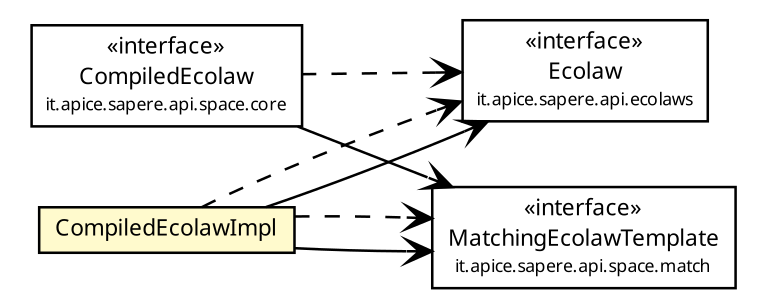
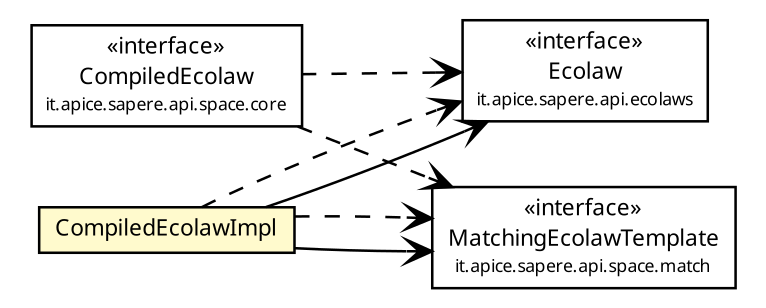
(366, 153) -> (366, 153)
